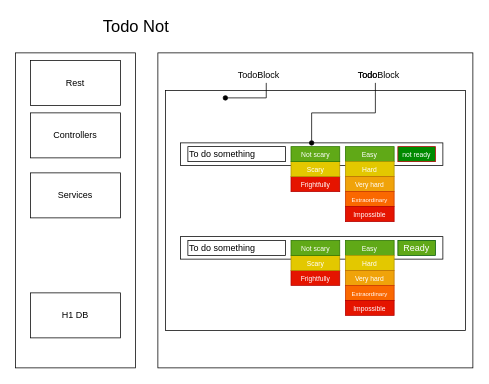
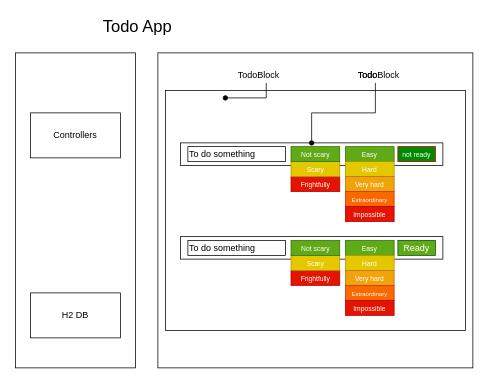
(122, 23) -> (122, 23)
(75, 83) -> none
(75, 195) -> none
(75, 315) -> (75, 315)
